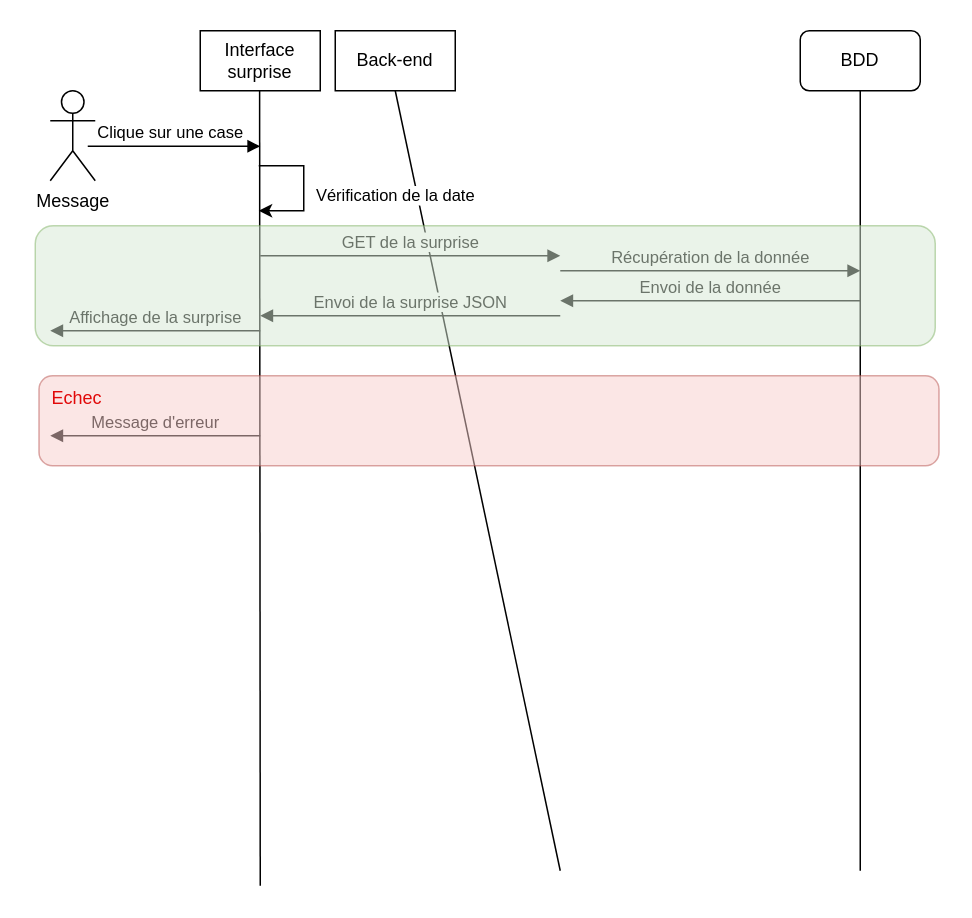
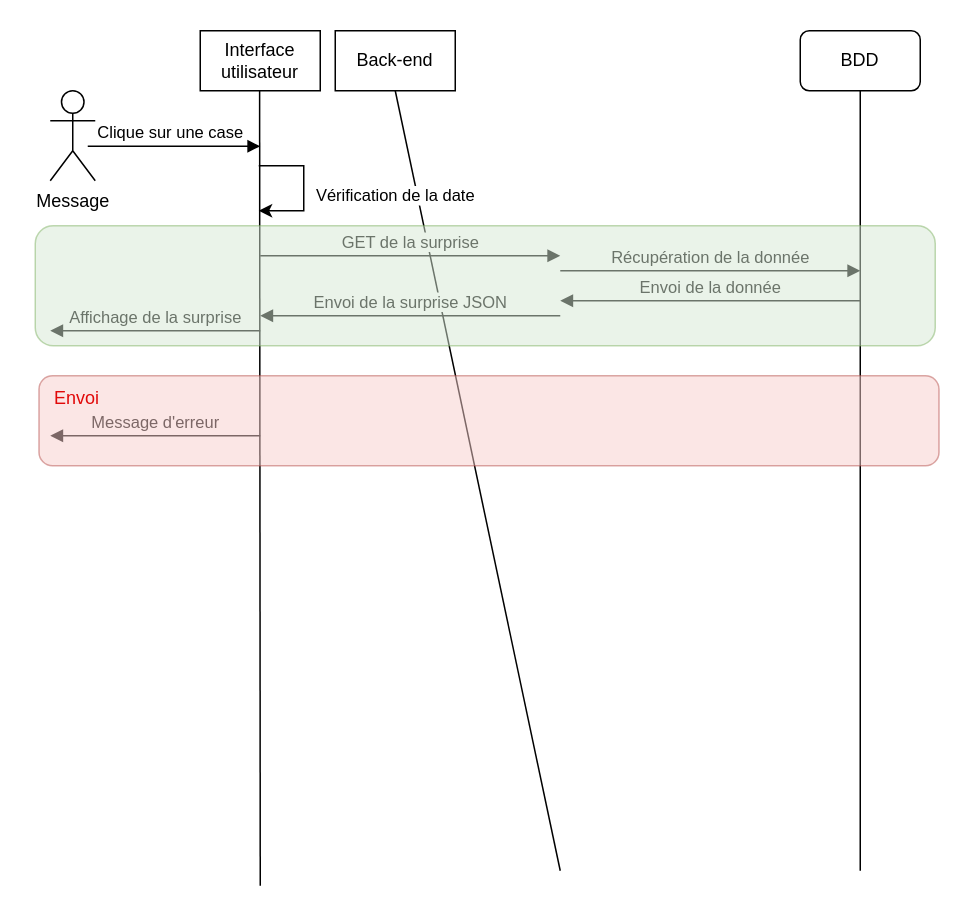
(260, 61) -> (260, 61)
(77, 398) -> (77, 398)
